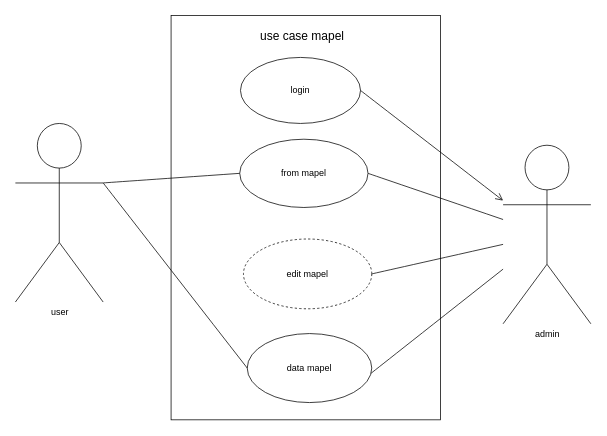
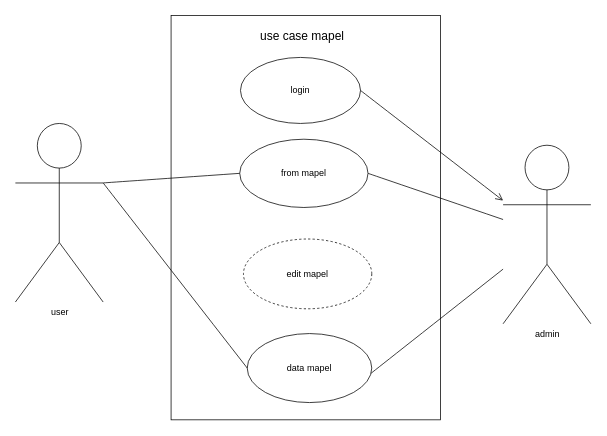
(438, 259) -> none
